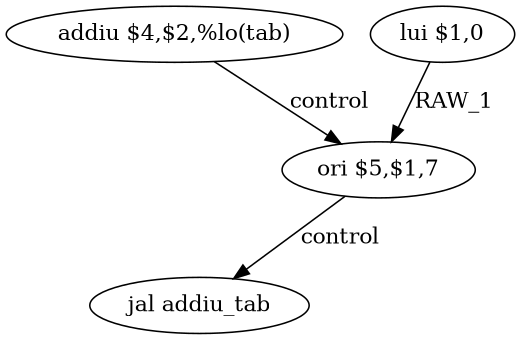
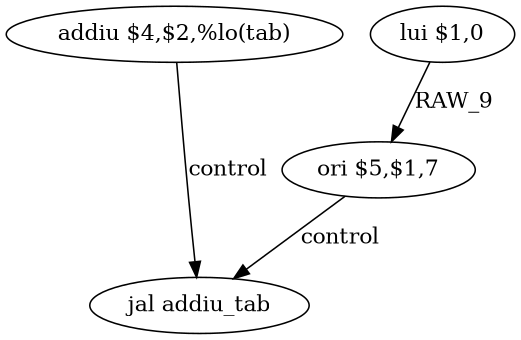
(271, 98) -> (185, 162)
(454, 102) -> (454, 102)
